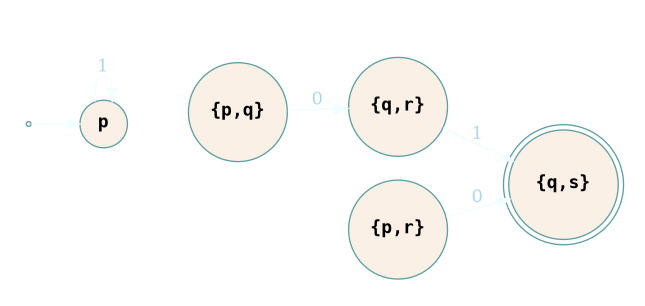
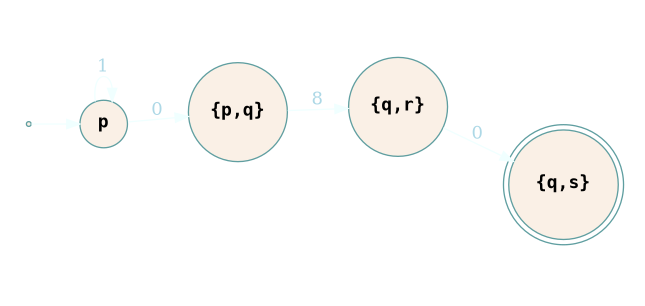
(318, 100) -> (318, 100)
none -> (151, 120)
(478, 134) -> (478, 134)
(398, 230) -> none
